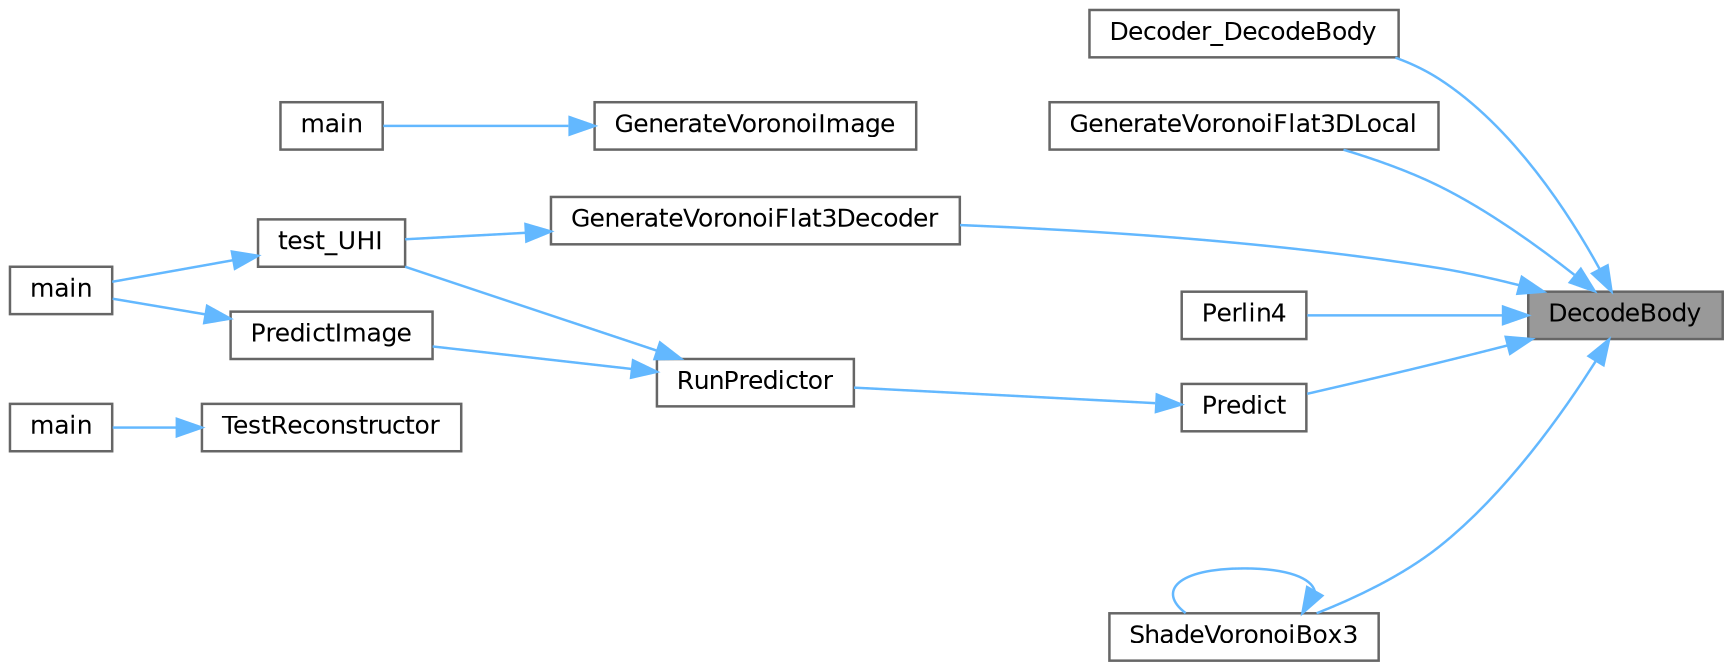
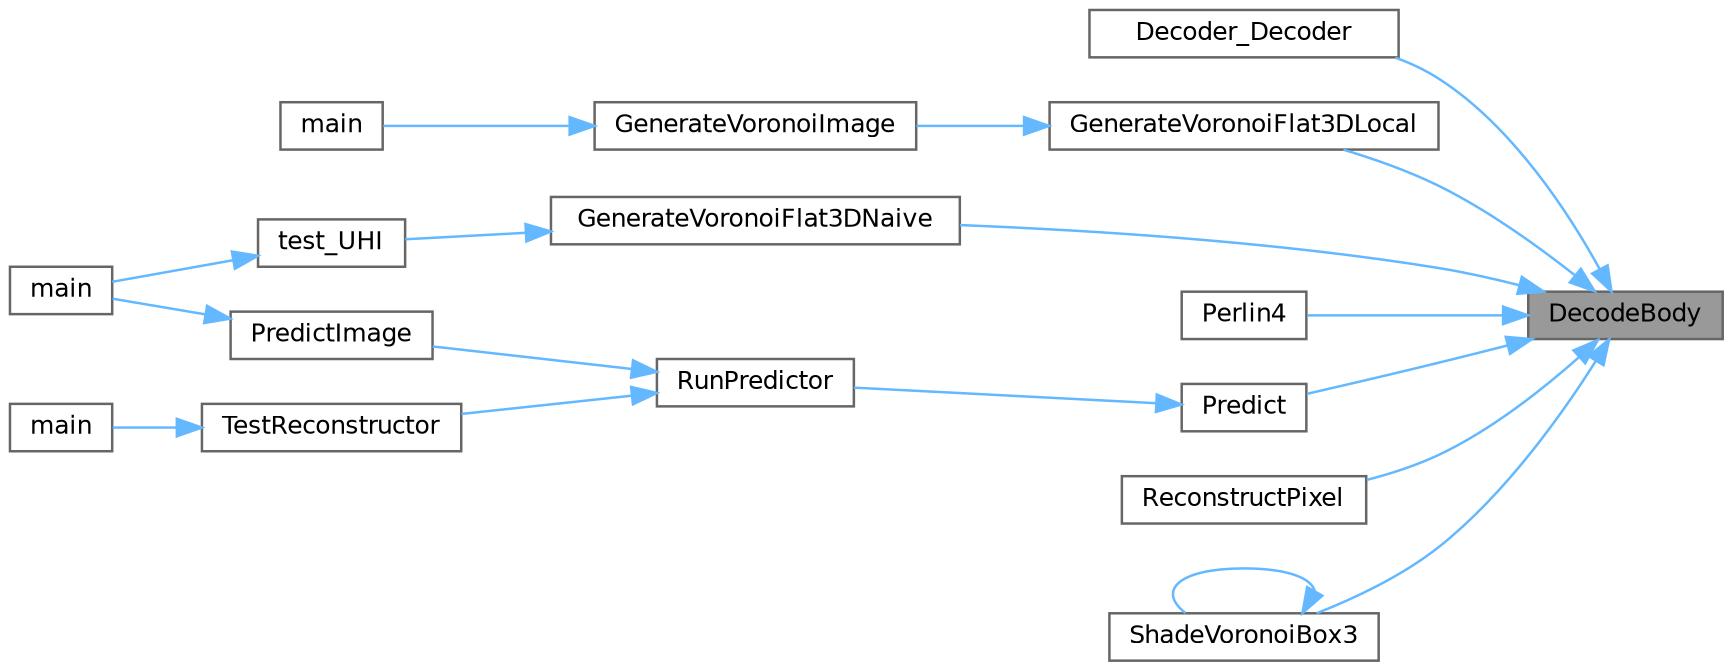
(1244, 34) -> (1244, 34)
none -> (970, 126)
(755, 221) -> (755, 221)
(531, 309) -> (546, 405)
none -> (1244, 500)
